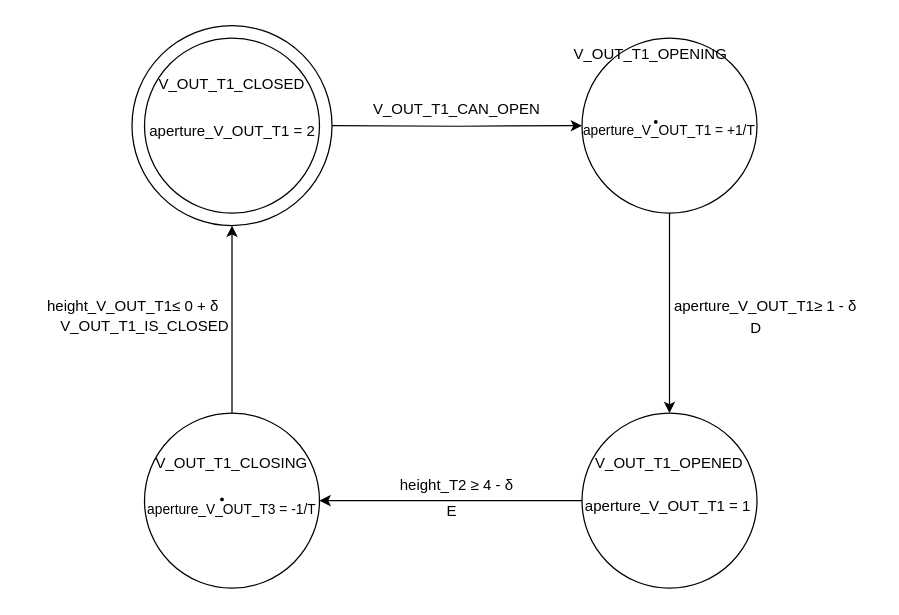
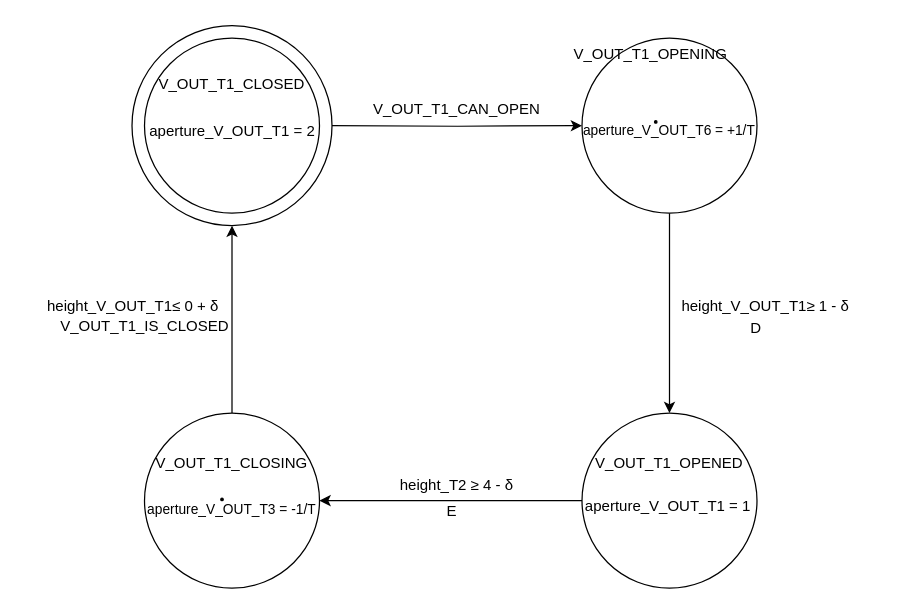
(669, 131) -> (669, 131)
(766, 307) -> (766, 307)
